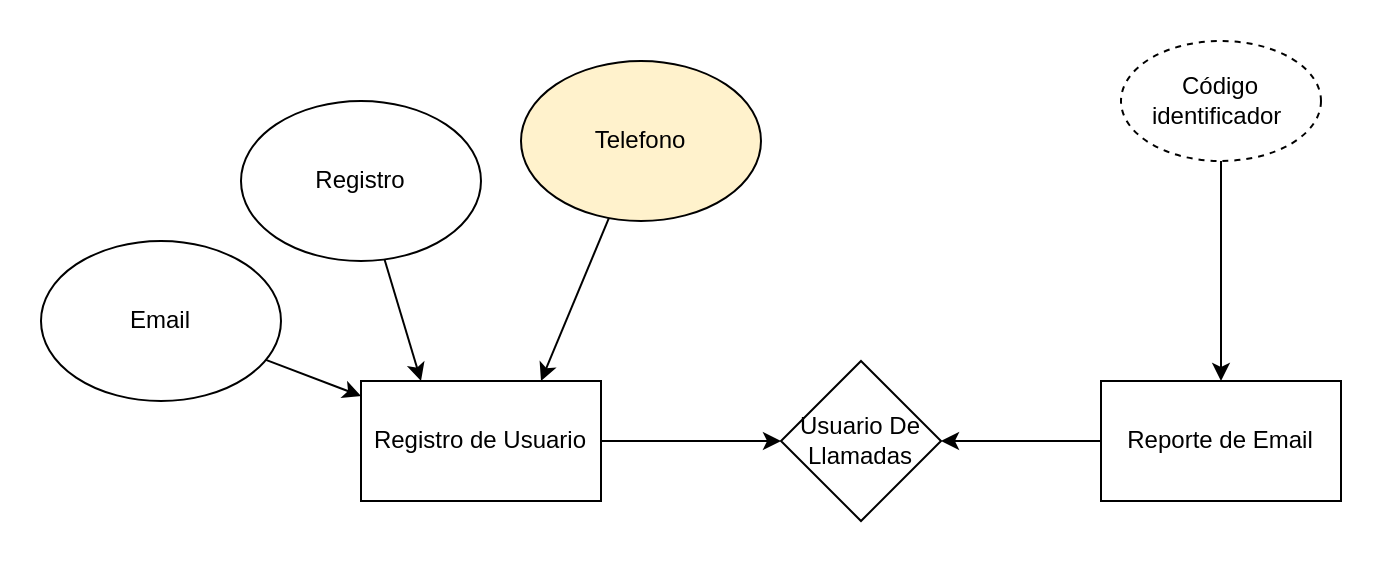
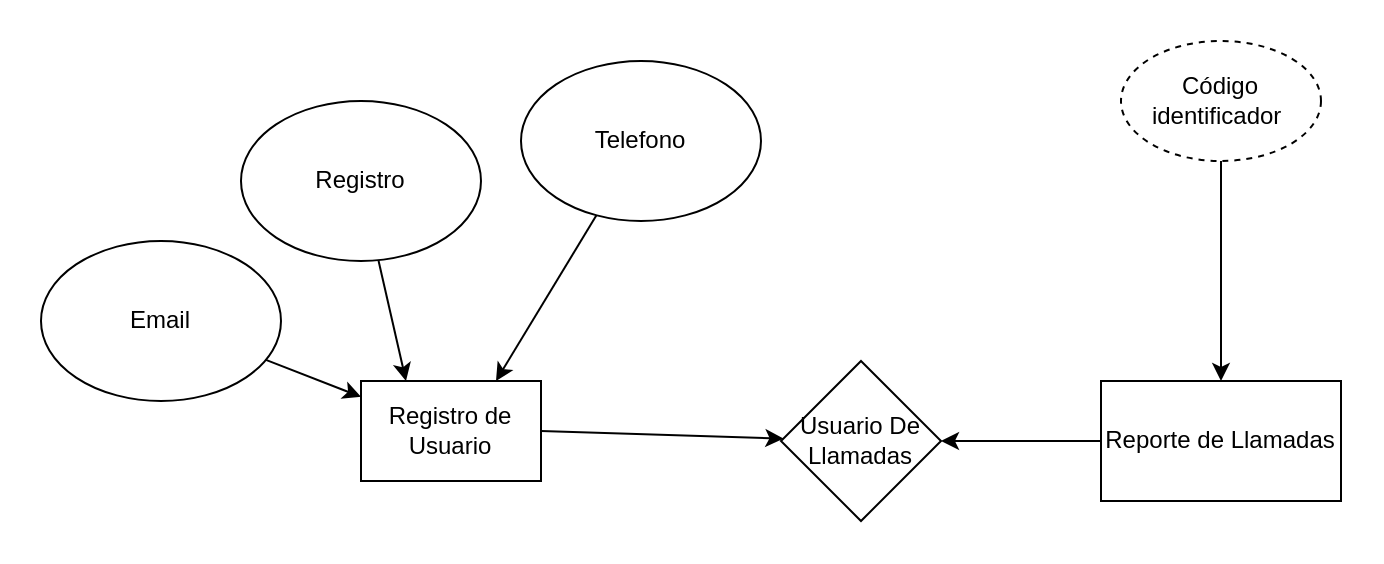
(641, 141) -> (641, 141)
(481, 441) -> (451, 431)
(1221, 441) -> (1221, 441)
